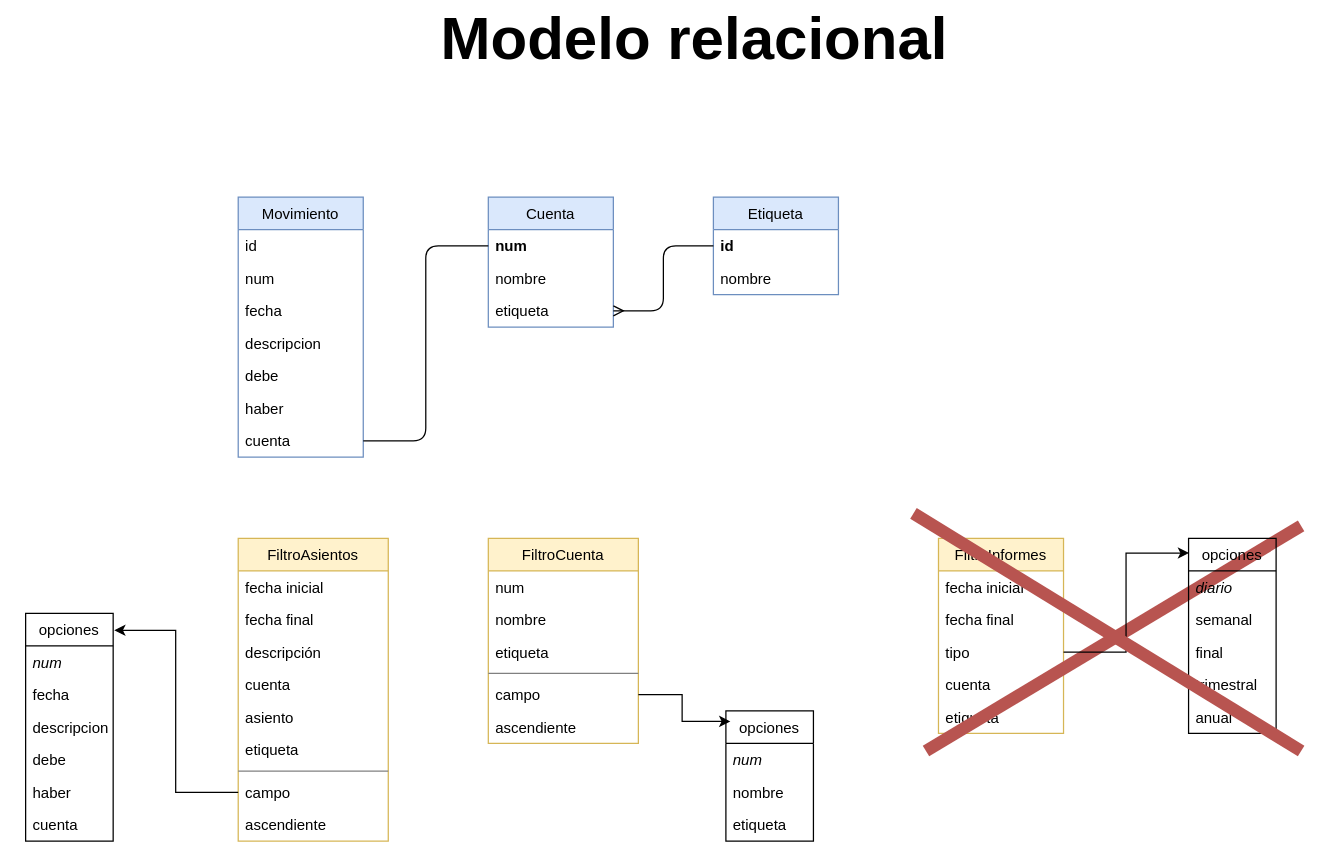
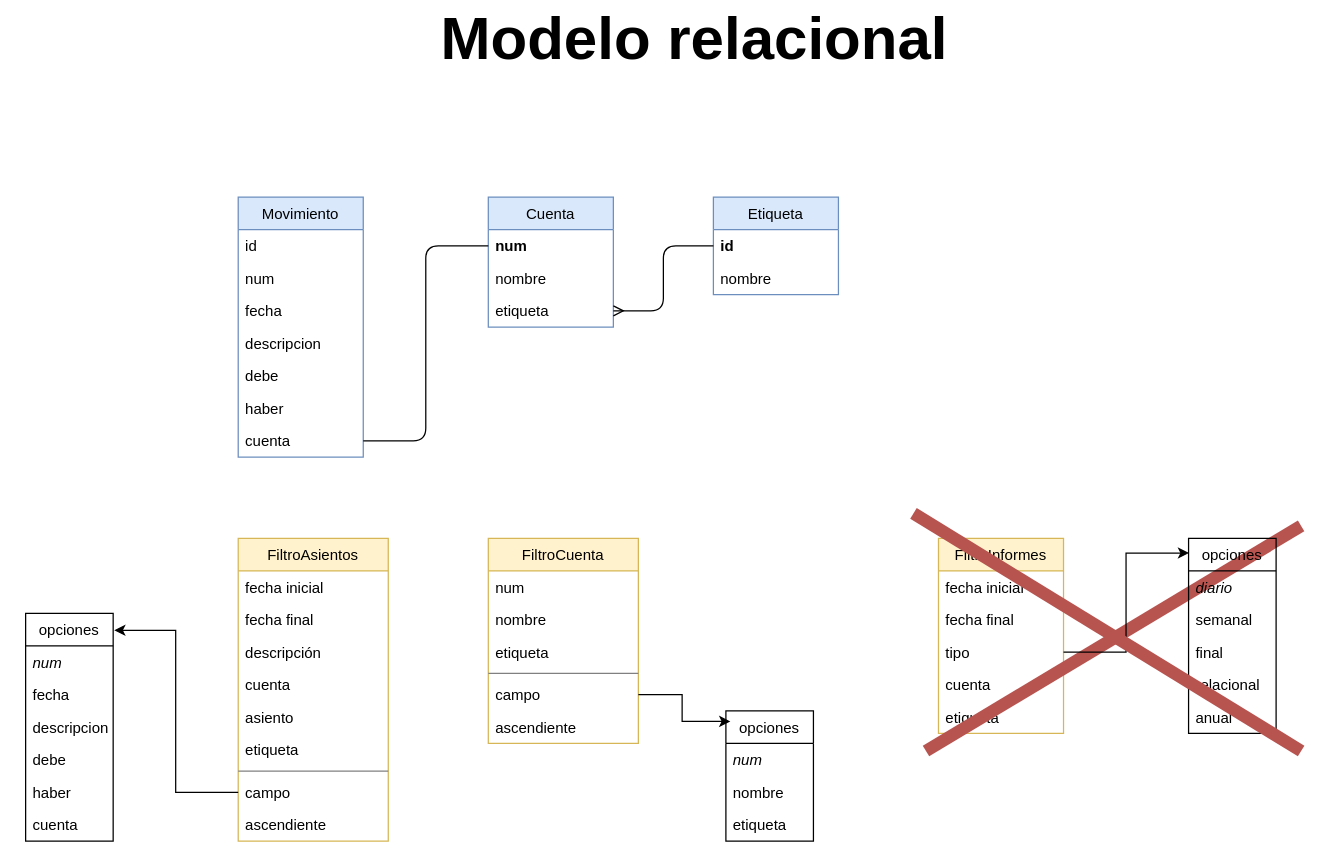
(1233, 685) -> (1231, 685)
